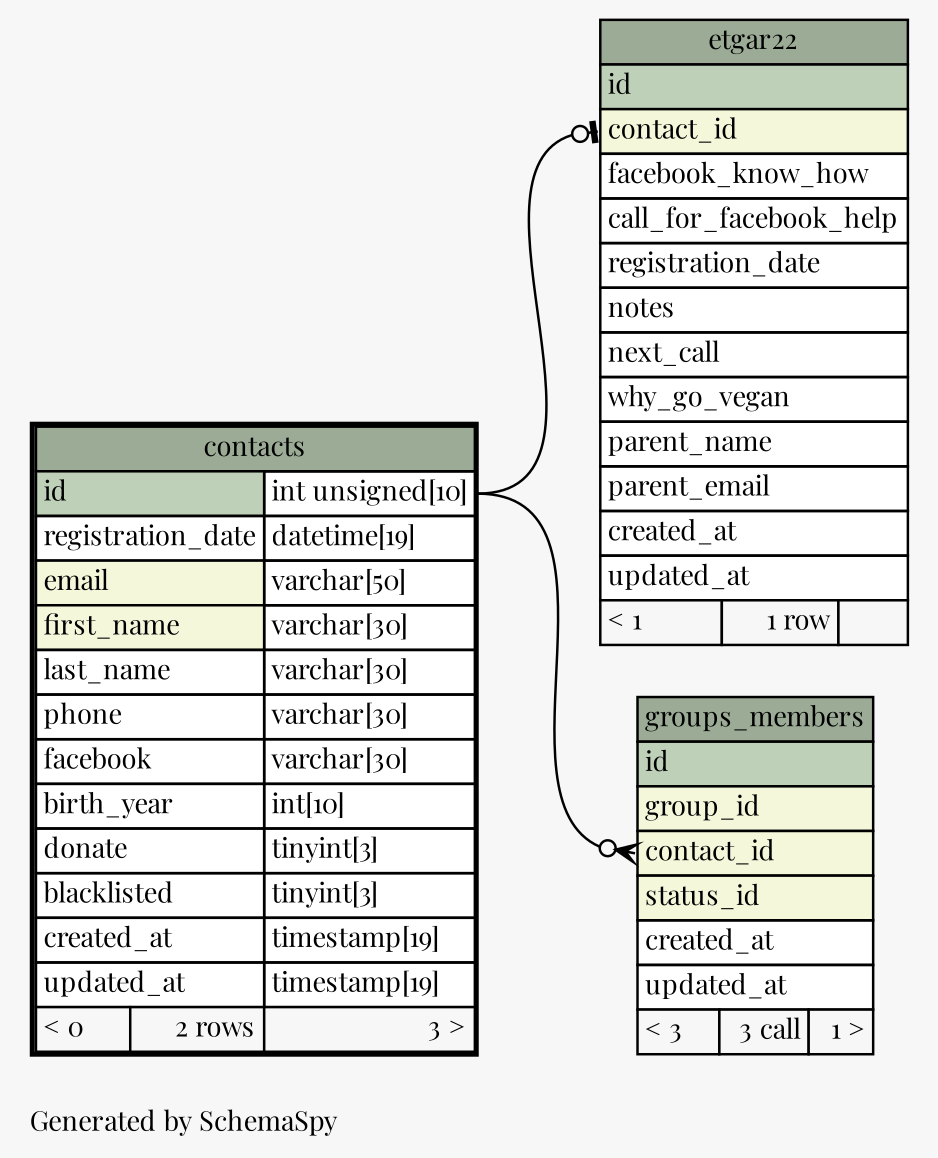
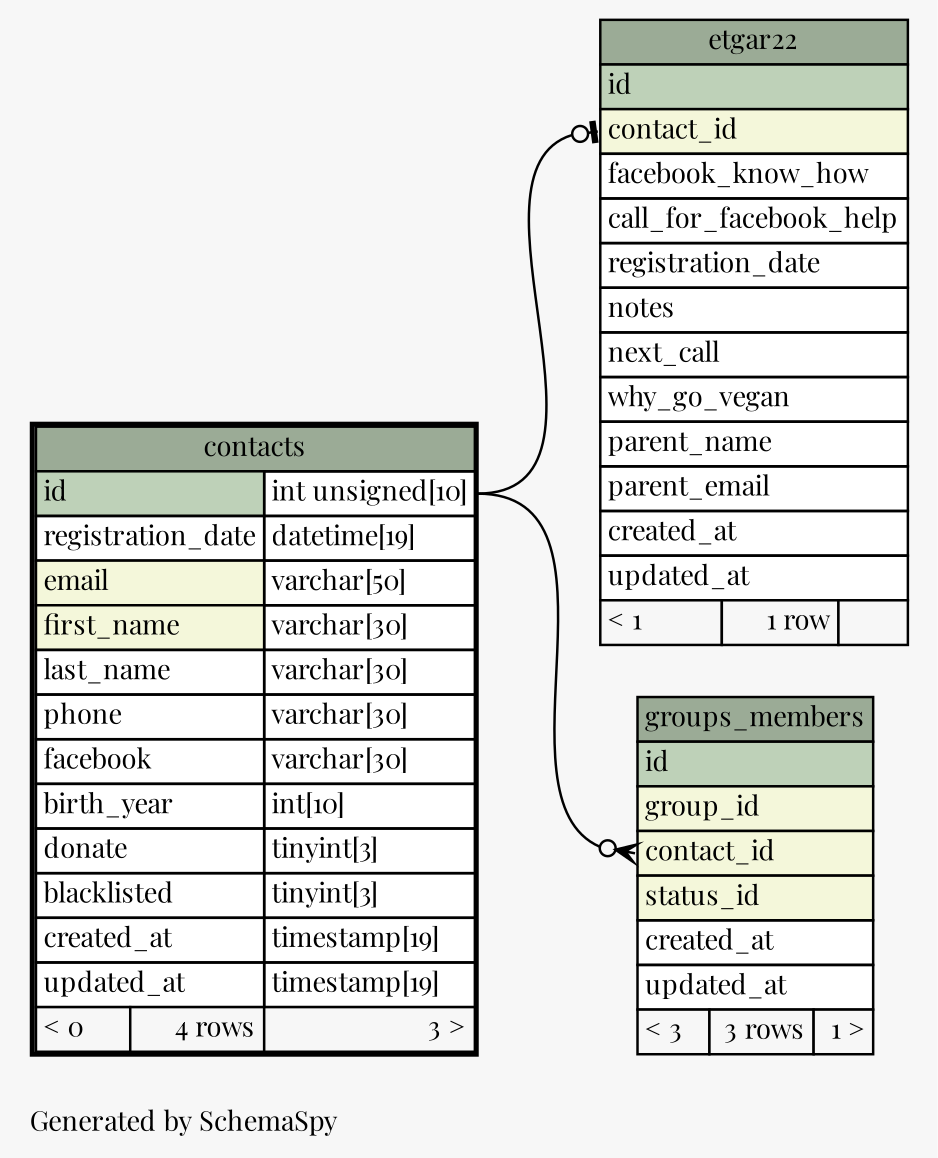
(216, 1028) -> (216, 1028)
(770, 1031) -> (765, 1031)
